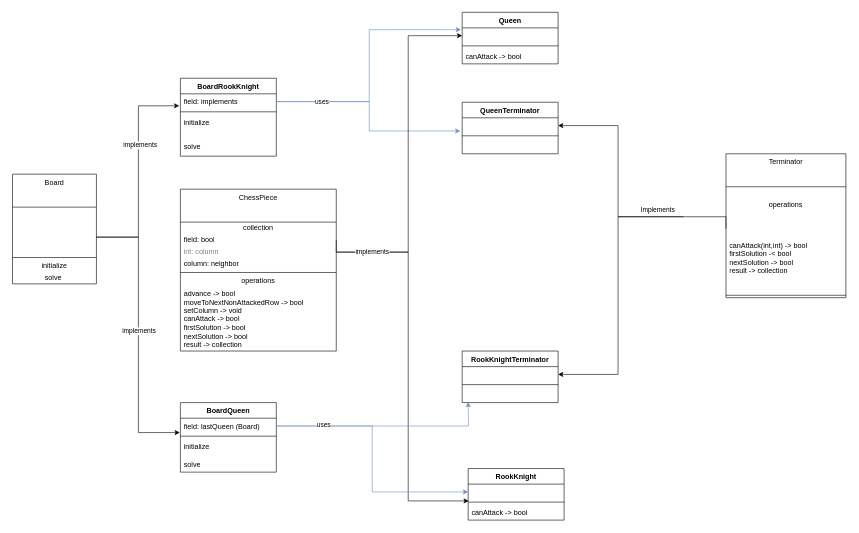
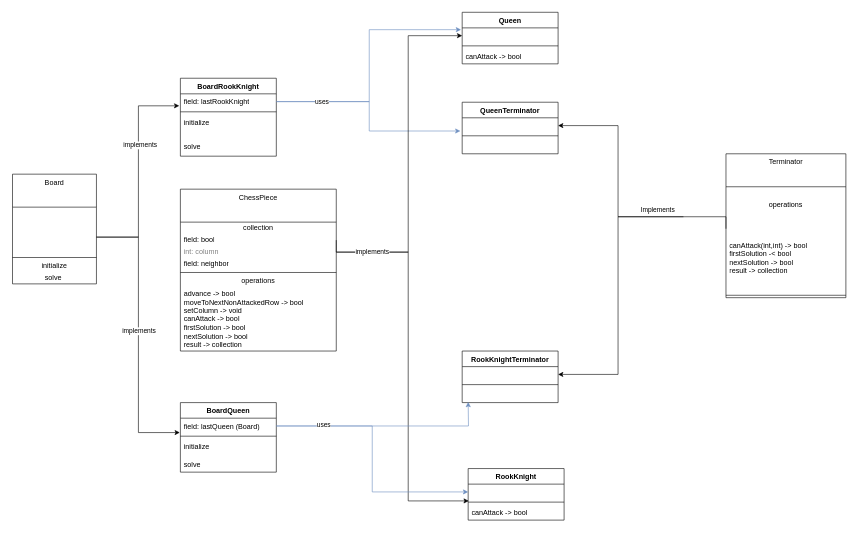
(213, 102) -> (221, 102)
(212, 264) -> (209, 264)
